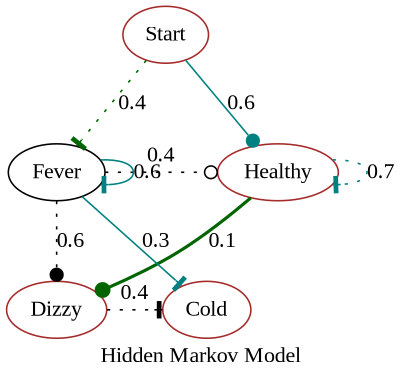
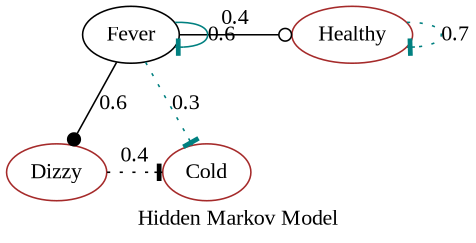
(166, 35) -> none
(155, 172) -> (229, 35)
(57, 235) -> (97, 98)
(129, 238) -> (167, 100)
(183, 249) -> none
